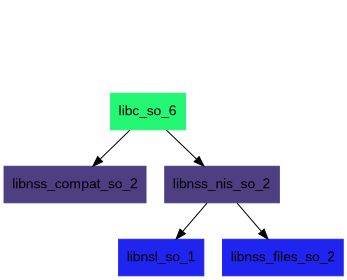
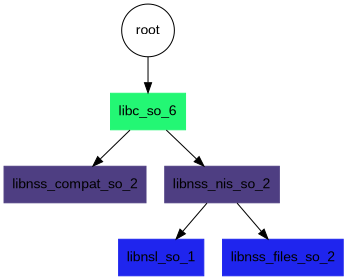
none -> (148, 30)
